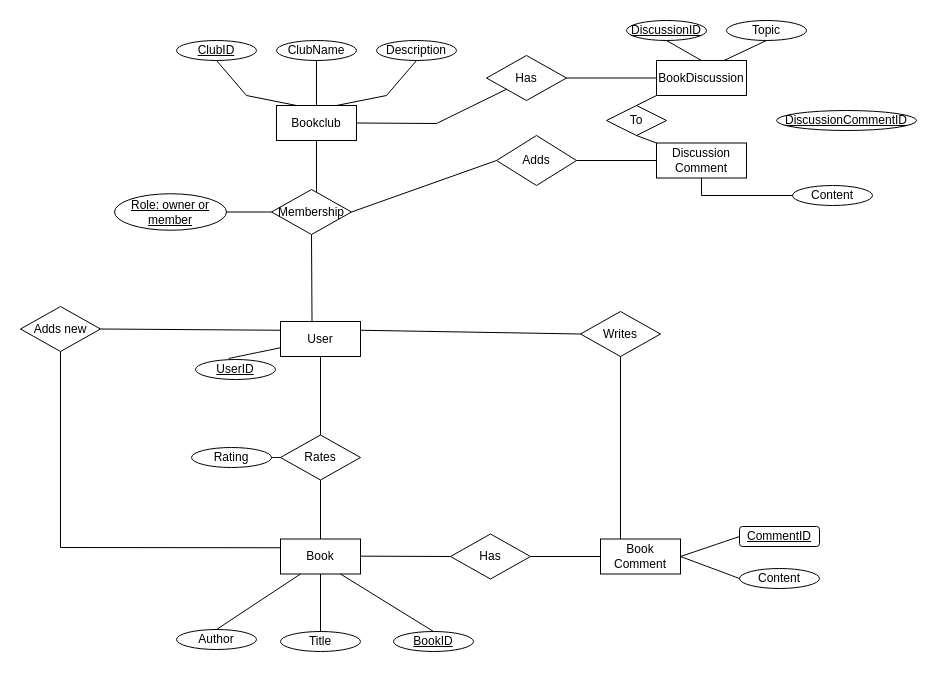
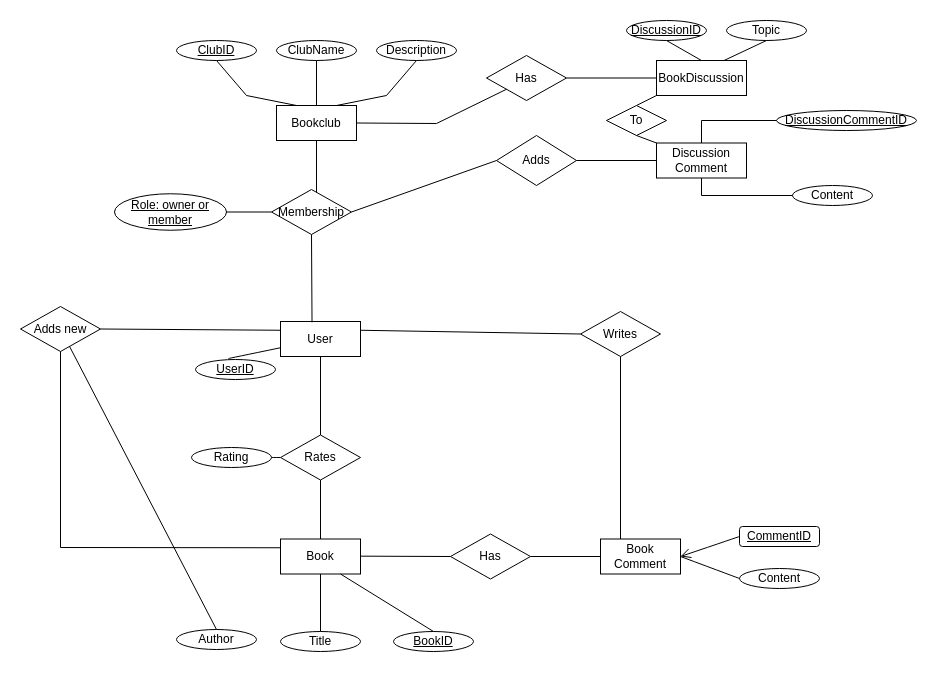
none -> (729, 121)
(687, 554) -> (687, 554)
(259, 602) -> (143, 488)
